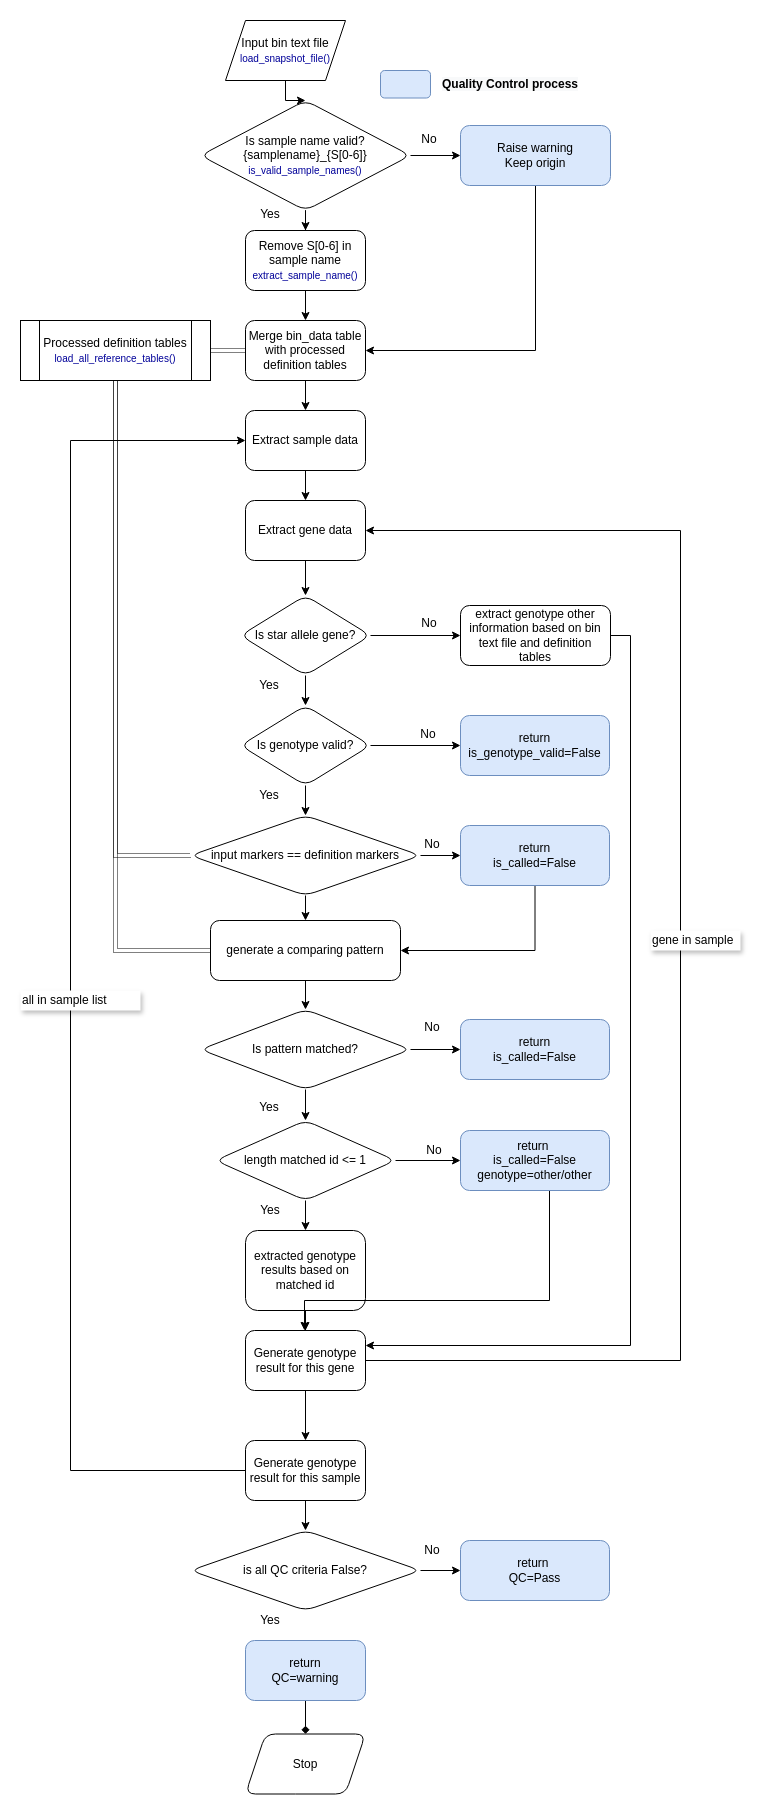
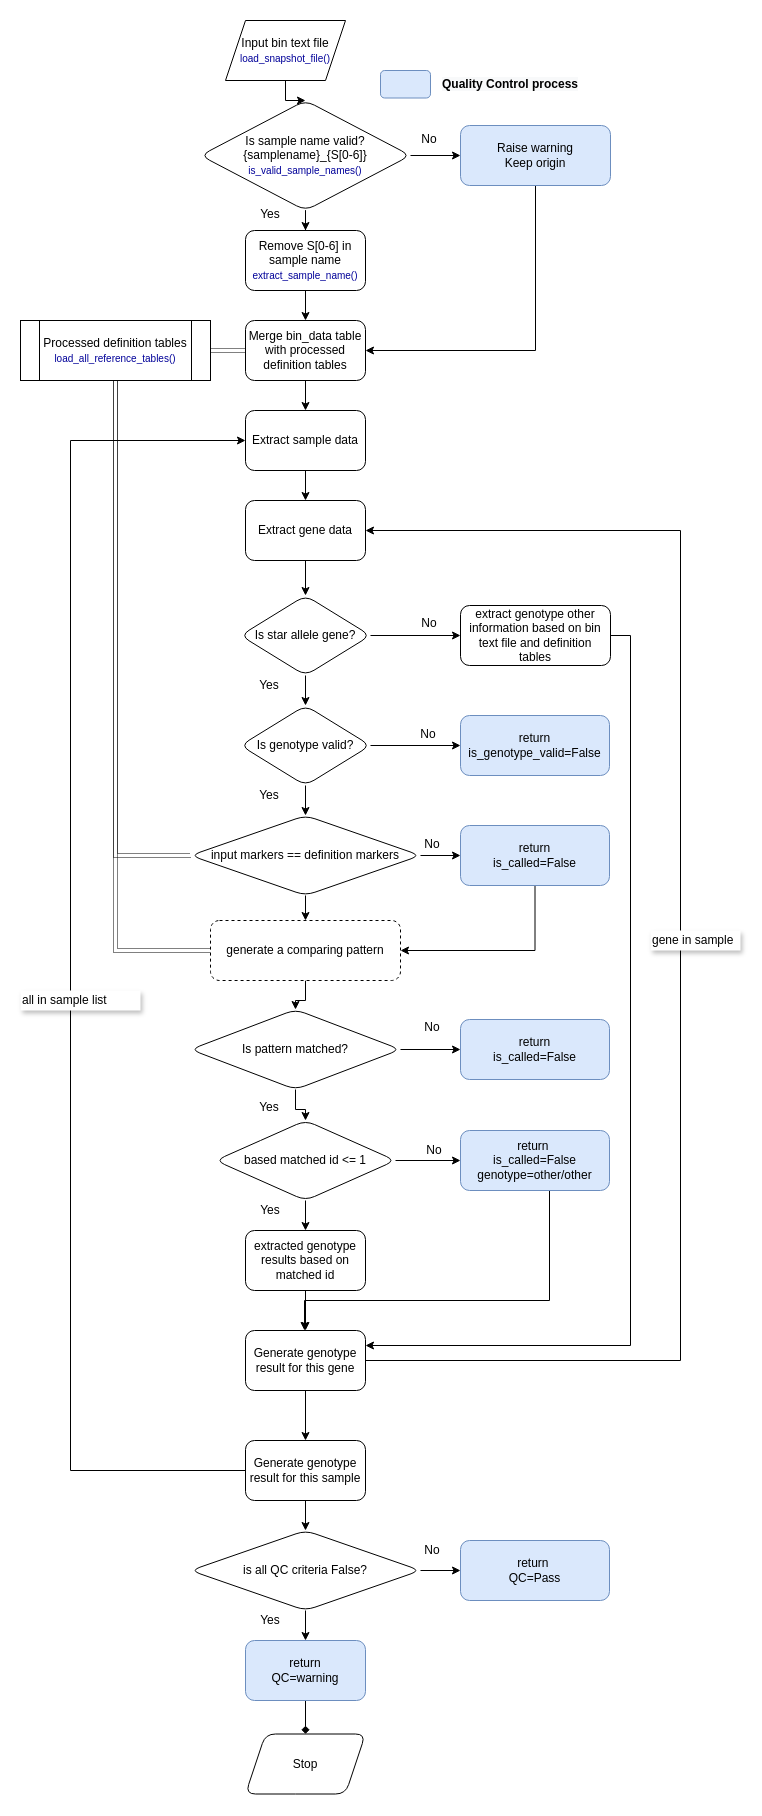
(306, 951) -> (306, 951)
(306, 1050) -> (296, 1050)
(306, 1161) -> (306, 1161)
(306, 1271) -> (306, 1261)
none -> (306, 1630)
